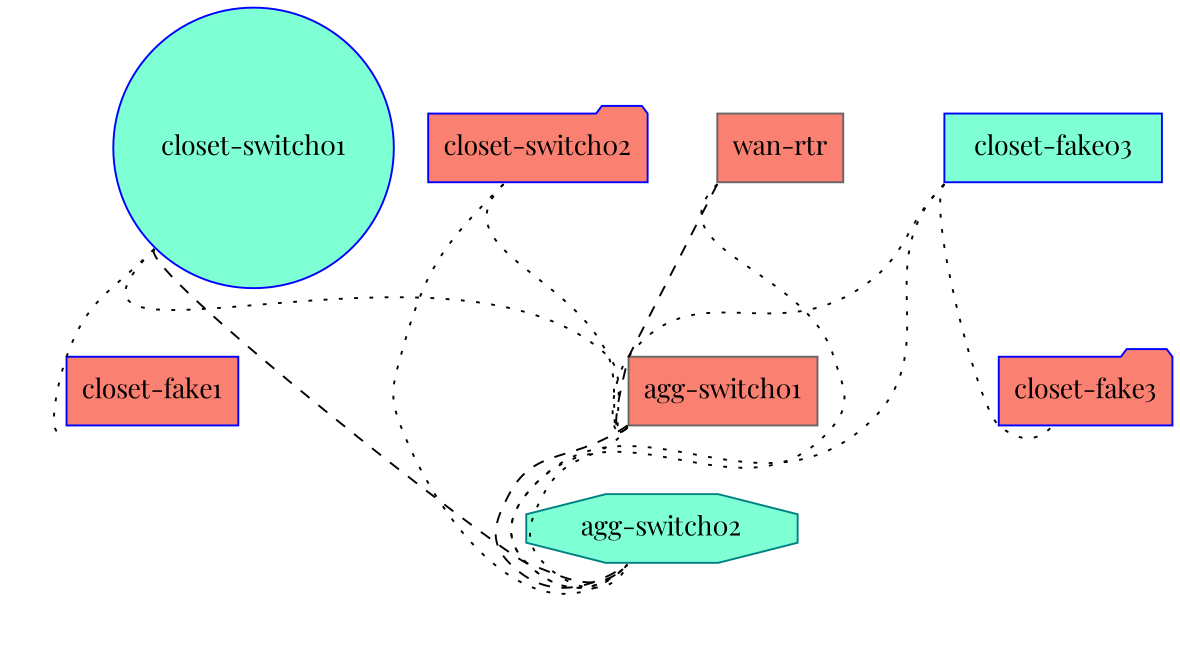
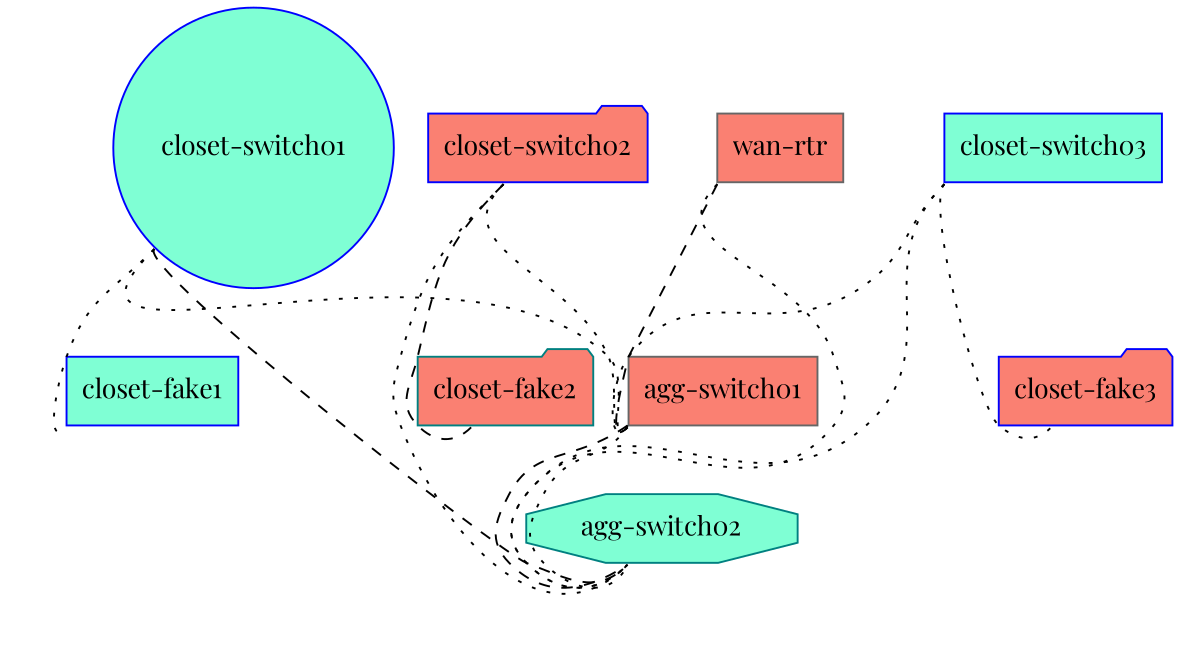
(1053, 148) -> (1053, 148)
(152, 391) -> (152, 391)
none -> (505, 391)
